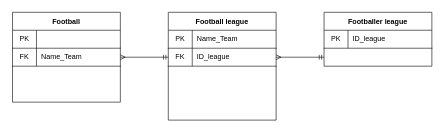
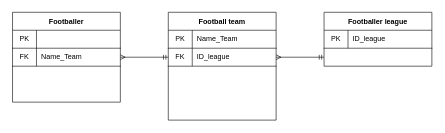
(66, 22) -> (66, 22)
(222, 22) -> (222, 22)
